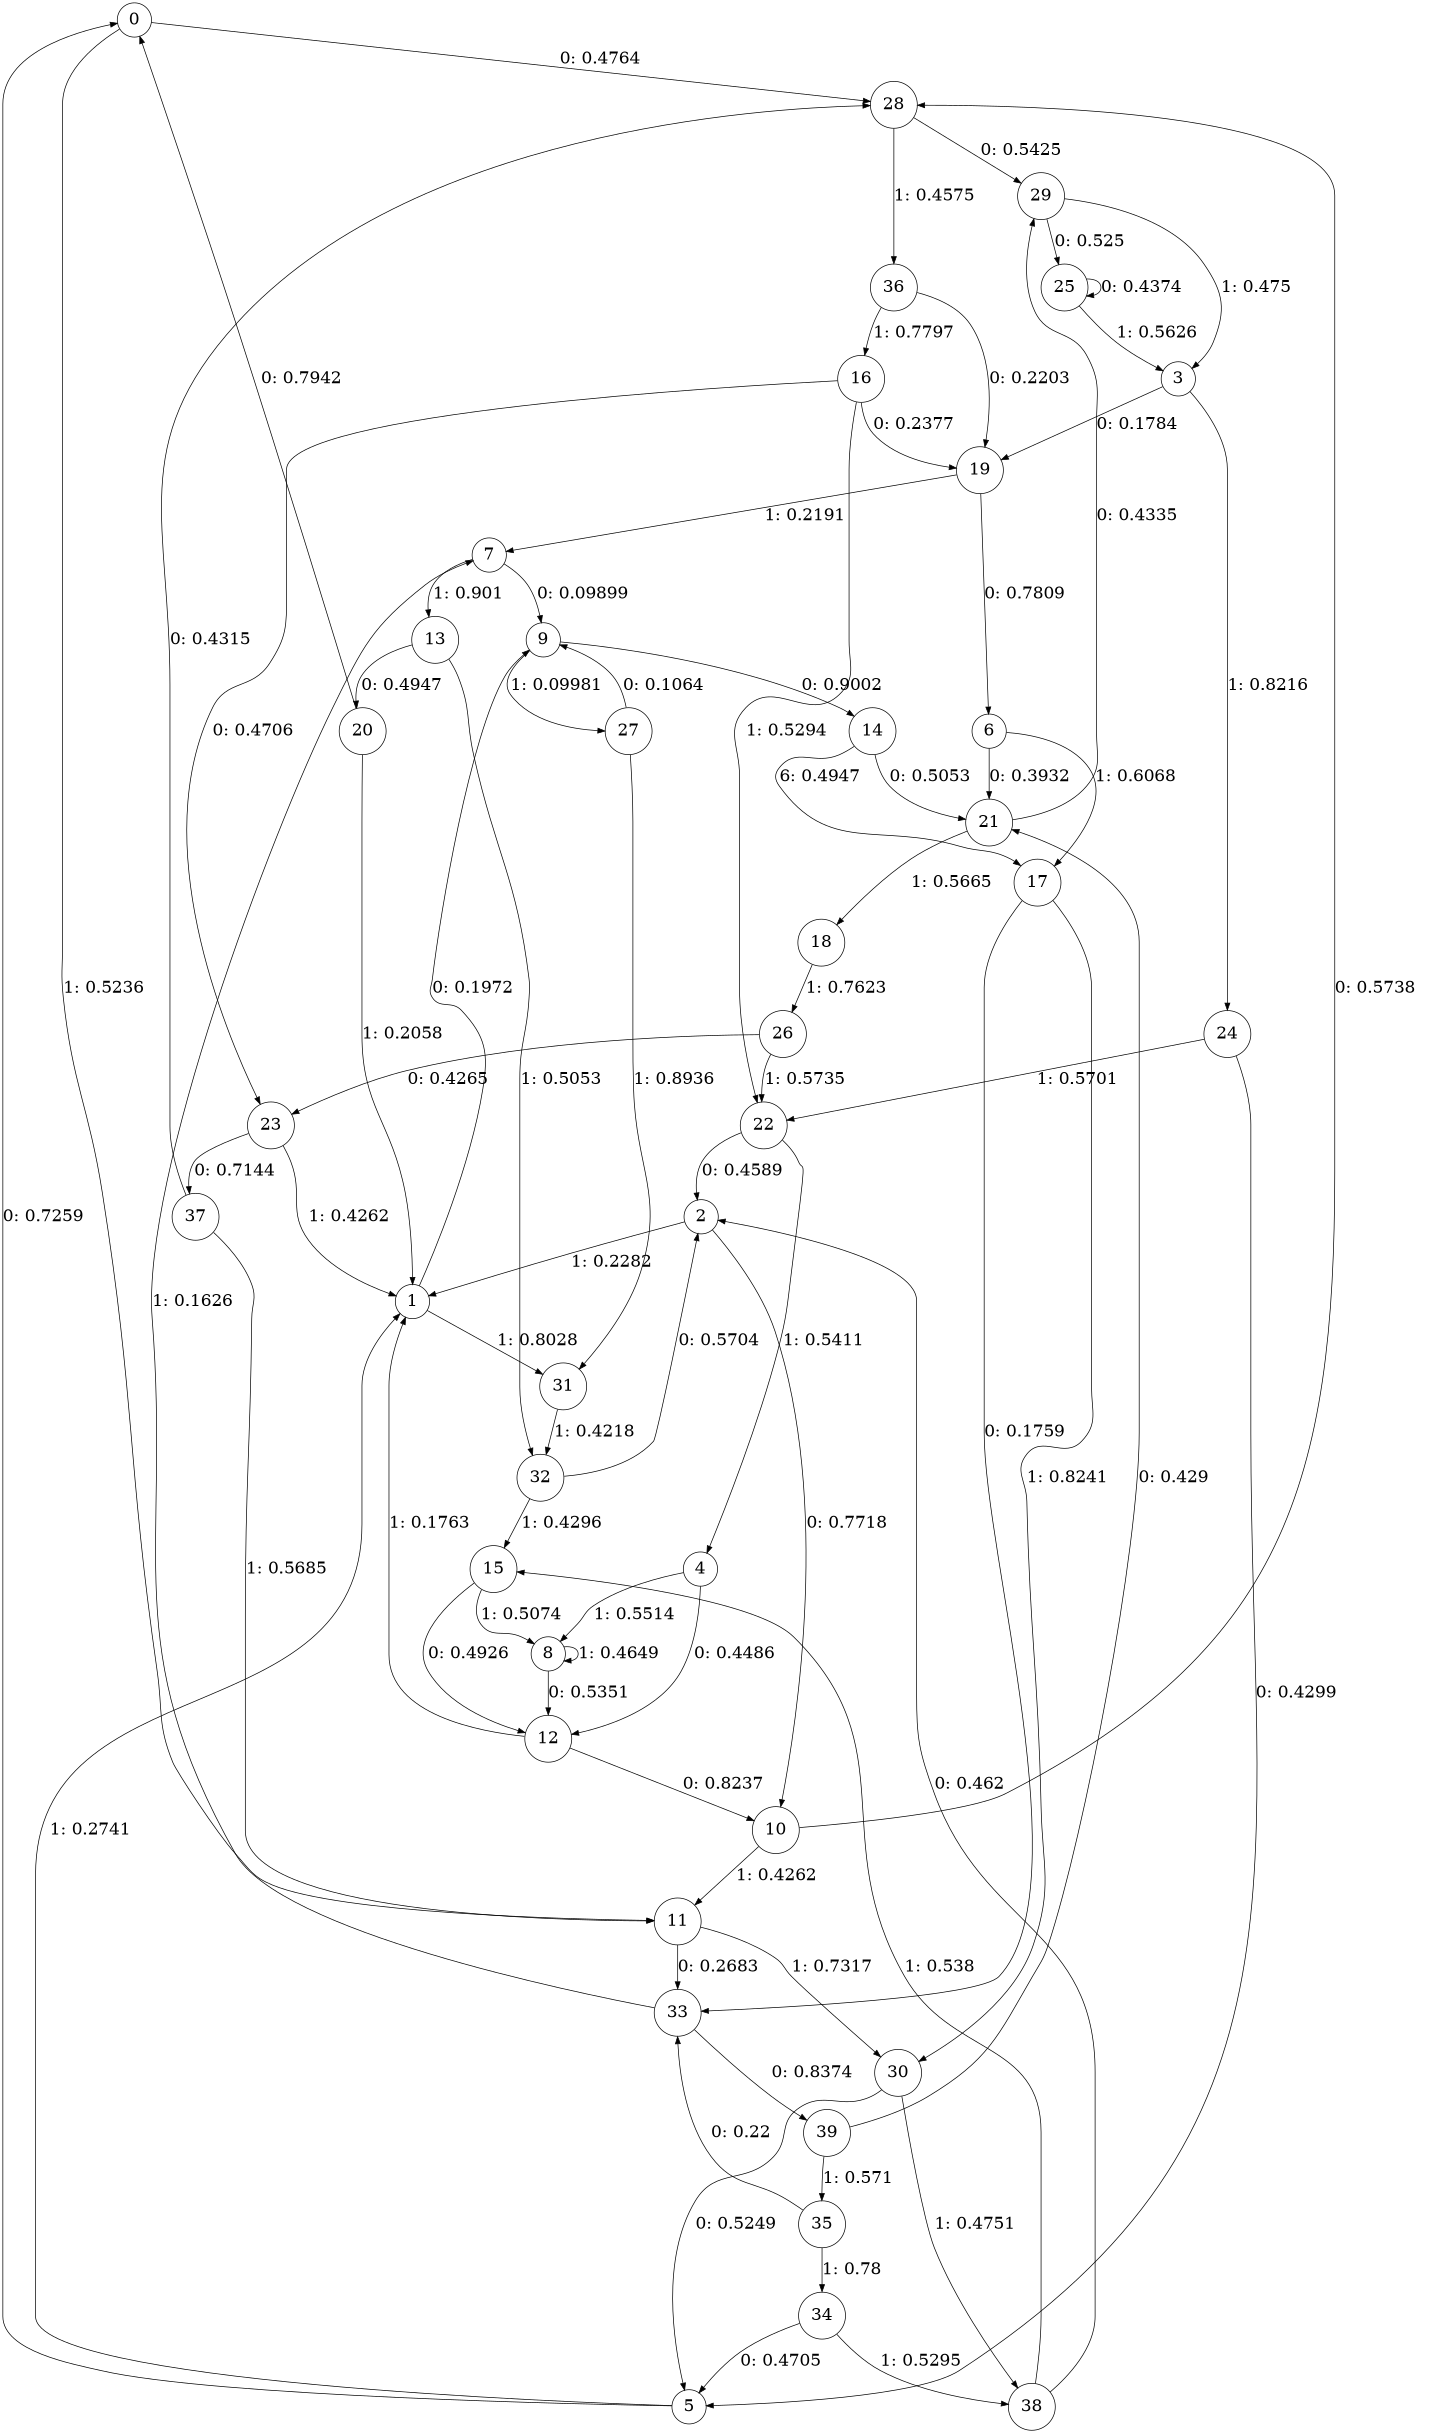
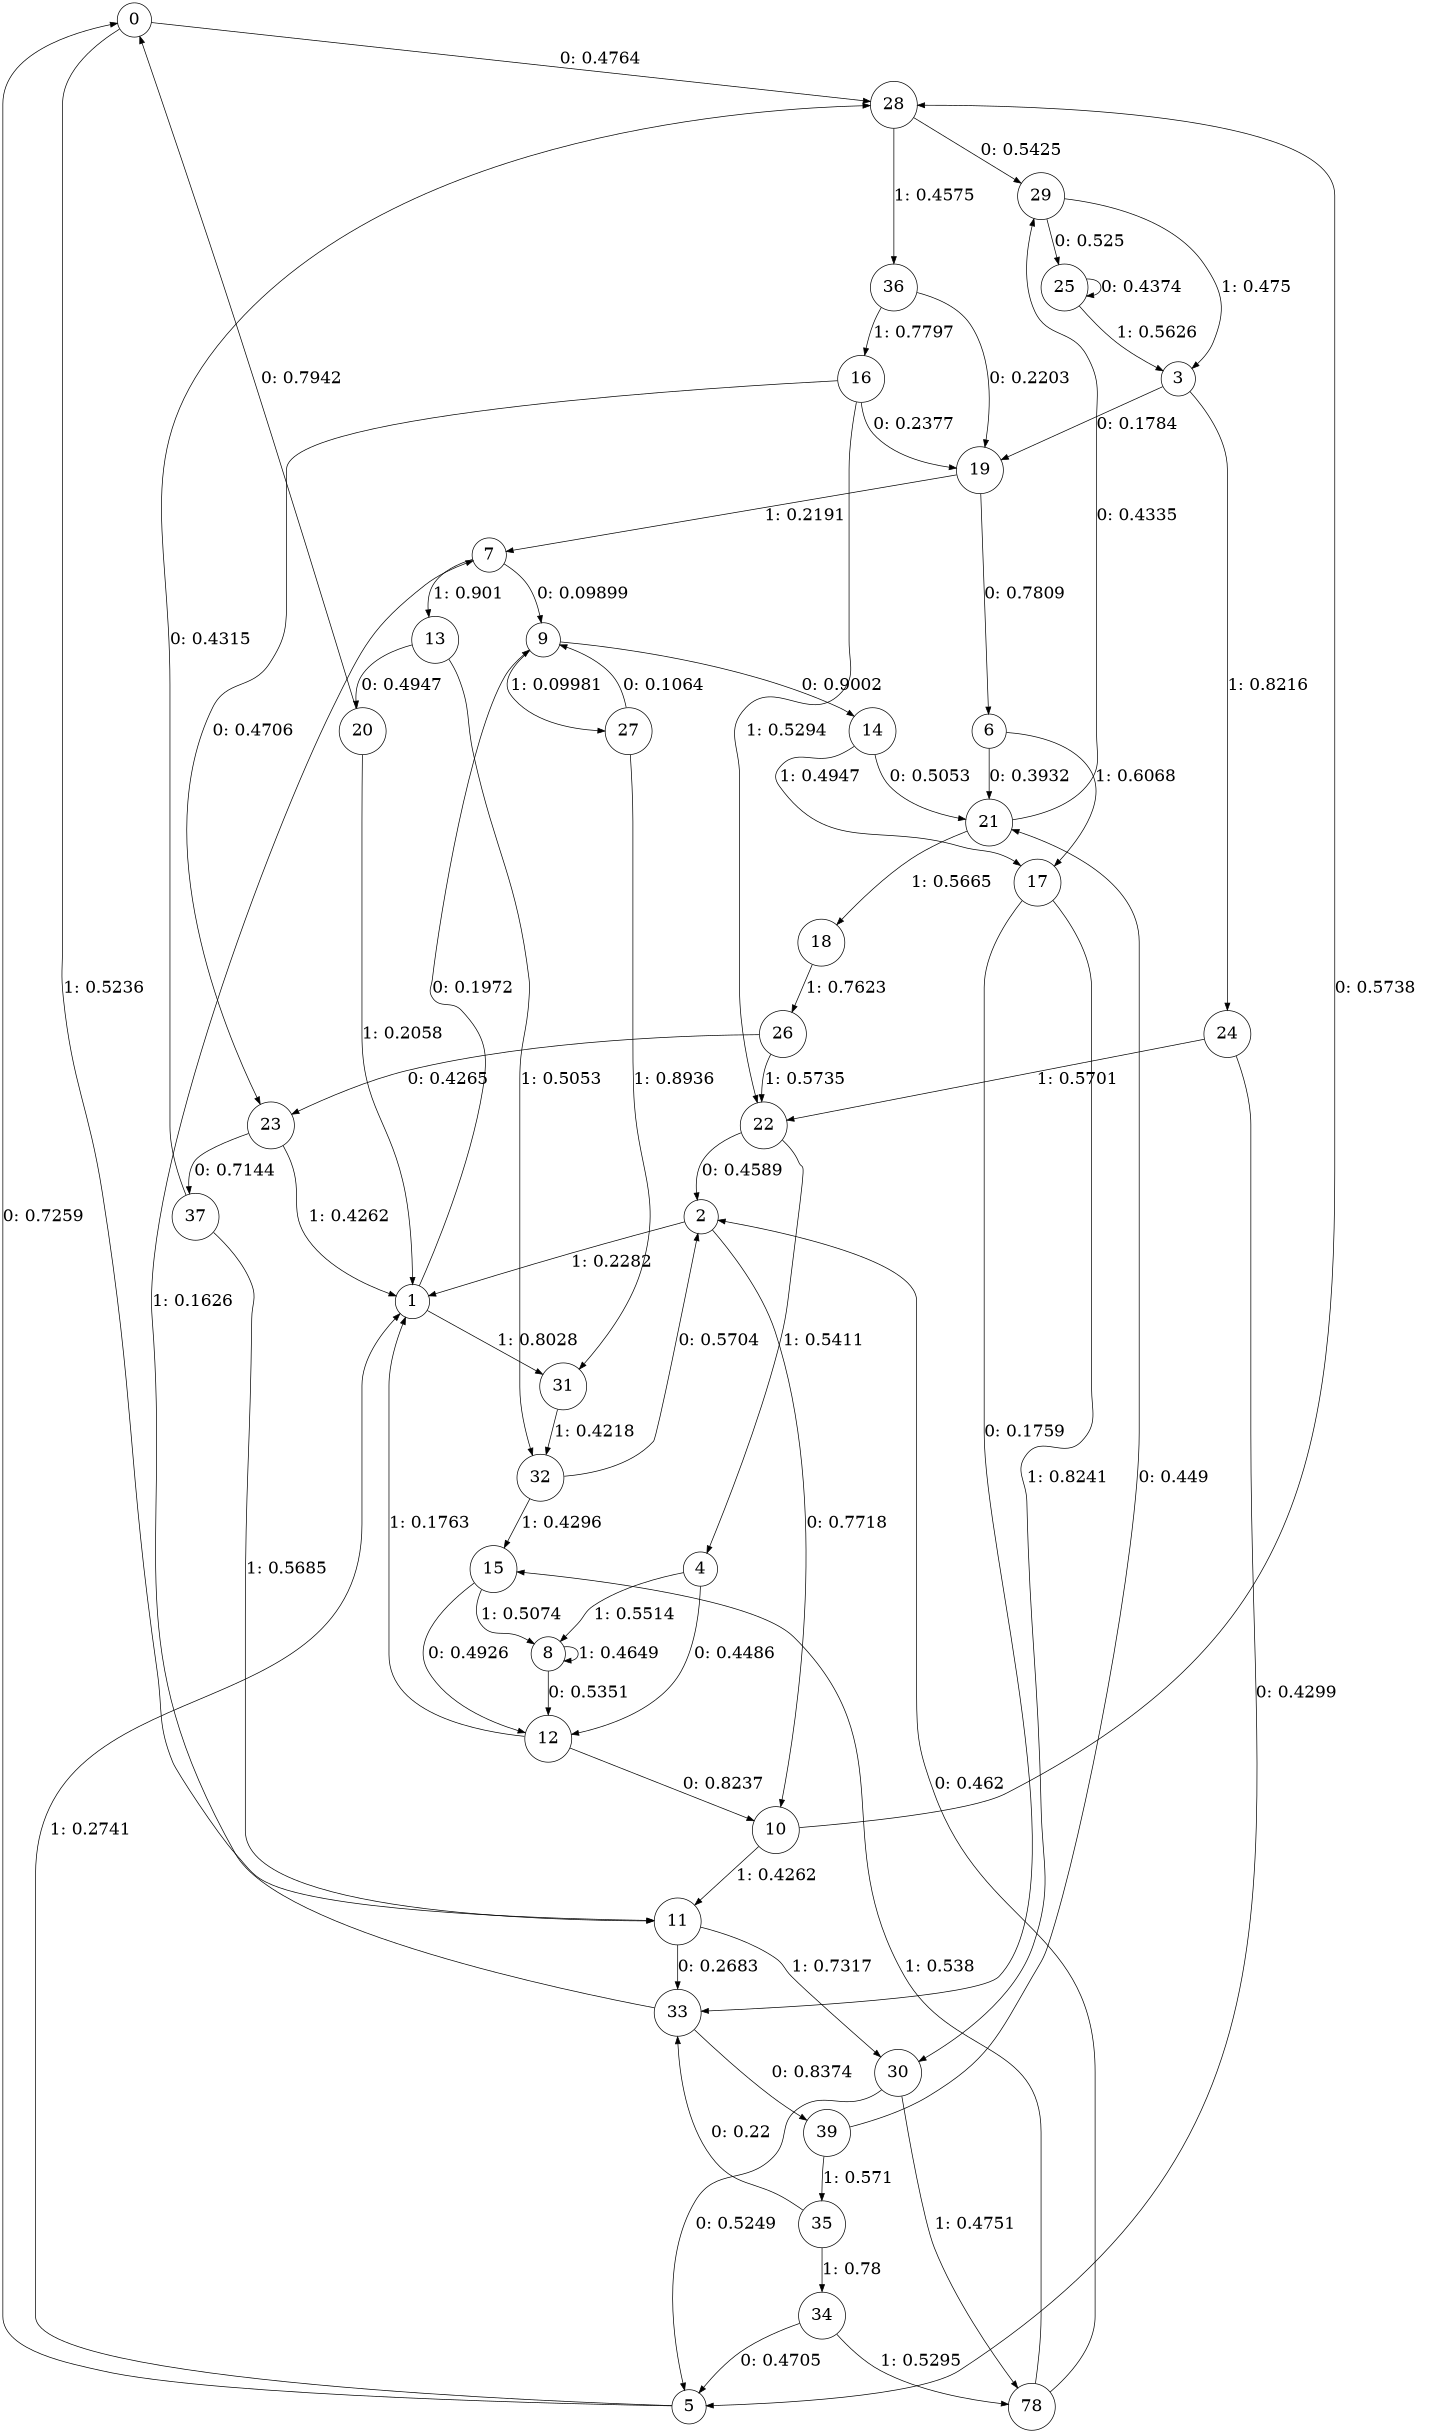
(828, 777) -> (828, 777)
(1184, 1478) -> (1184, 1478)
(1032, 2407) -> (1032, 2407)
